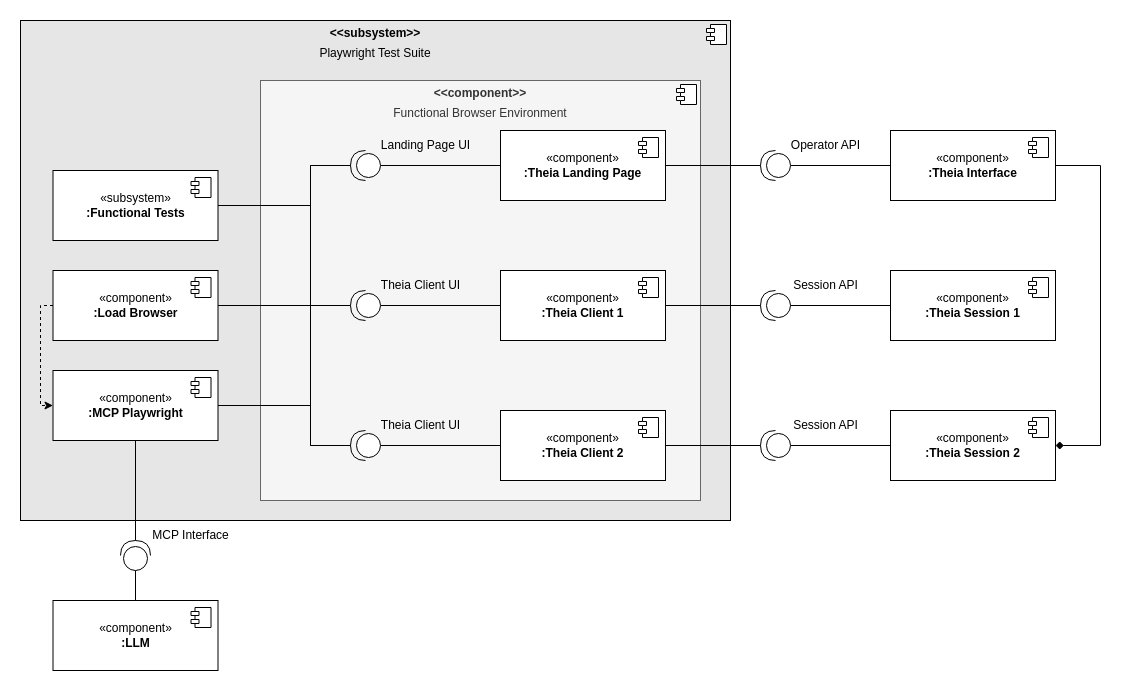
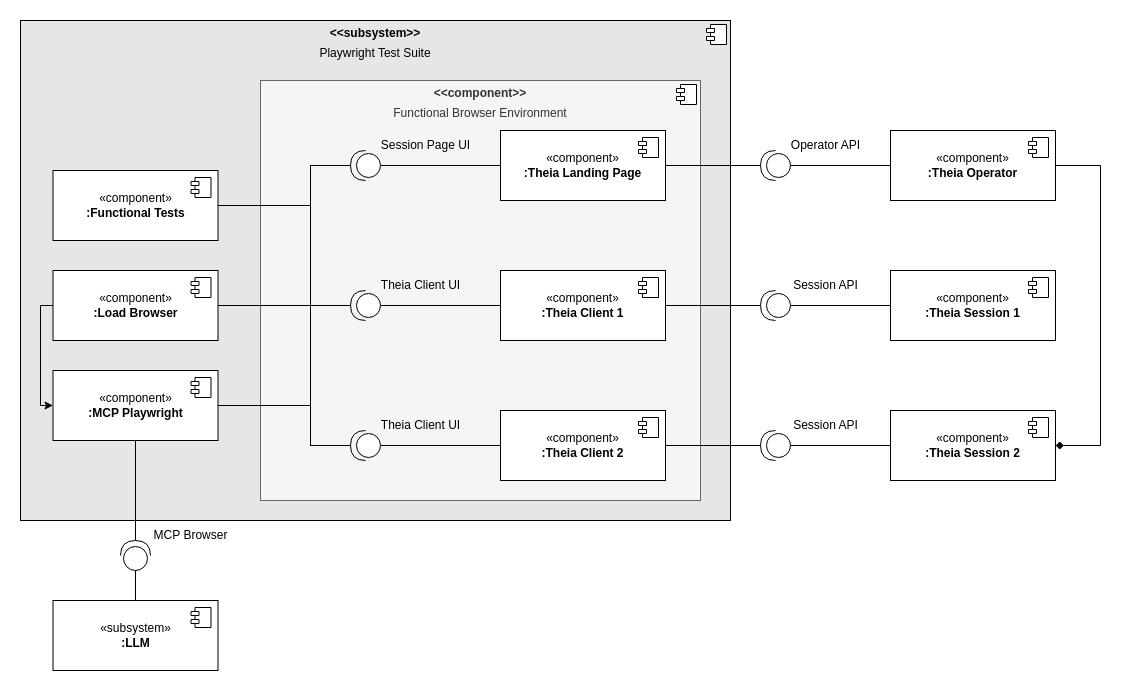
(426, 146) -> (426, 146)
(973, 166) -> (973, 166)
(136, 206) -> (136, 206)
(41, 354) -> (41, 354)
(191, 536) -> (191, 536)
(136, 636) -> (136, 636)
